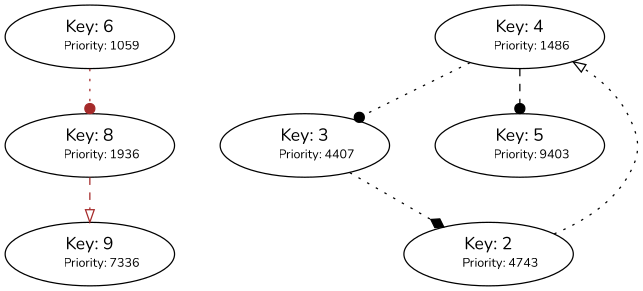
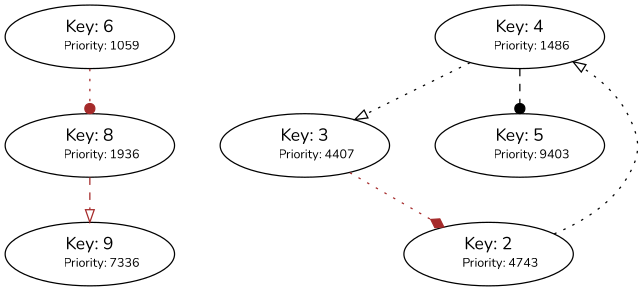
(417, 89) -> (418, 88)
(390, 196) -> (390, 196)
